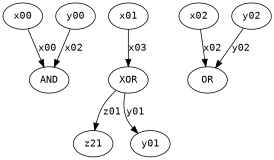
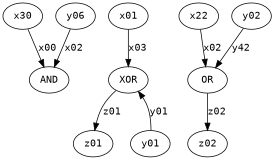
(23, 16) -> (23, 16)
(76, 16) -> (76, 16)
(199, 16) -> (199, 16)
(241, 48) -> (241, 48)
(125, 112) -> (149, 113)
(93, 144) -> (93, 144)
none -> (208, 144)
